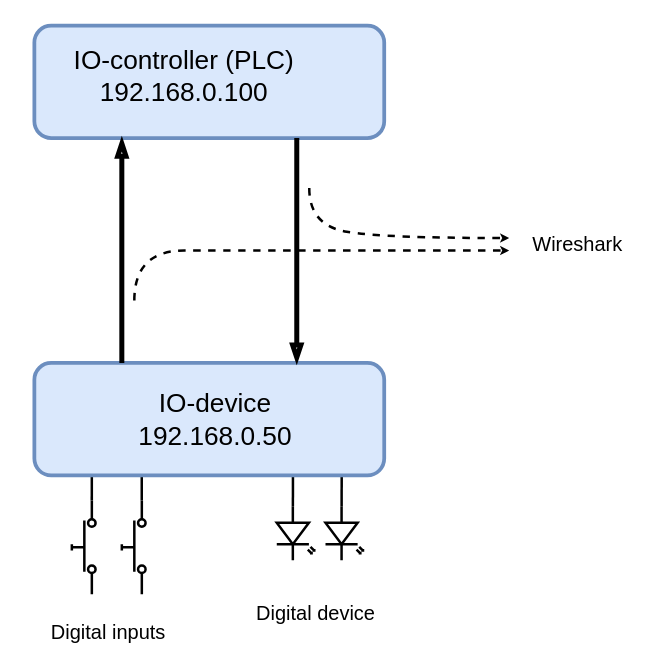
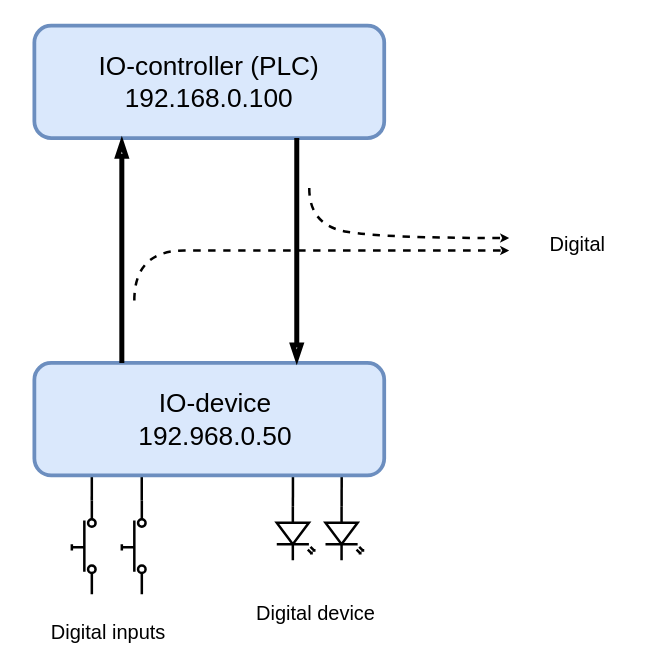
(184, 76) -> (209, 82)
(578, 244) -> (578, 244)
(216, 419) -> (216, 419)
